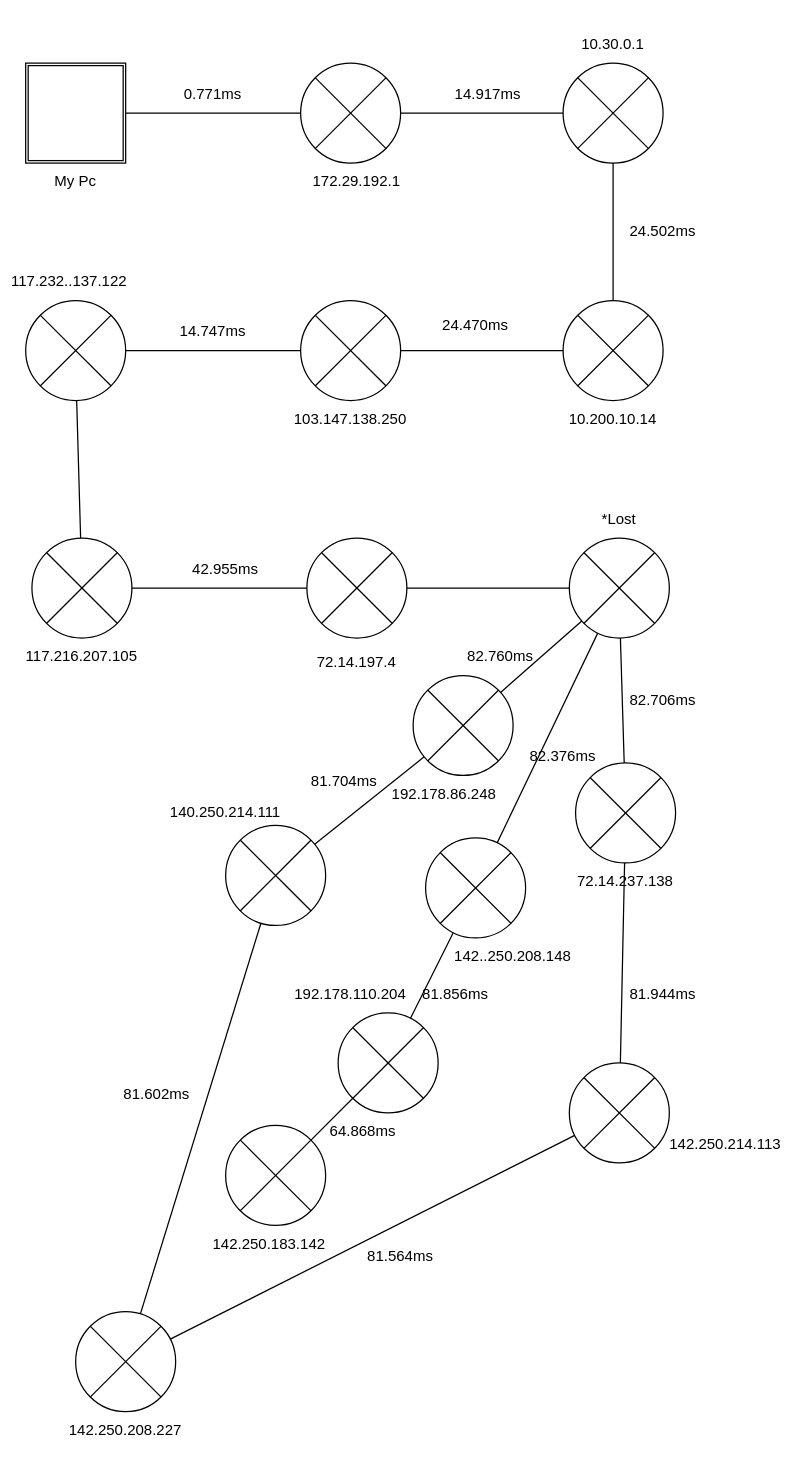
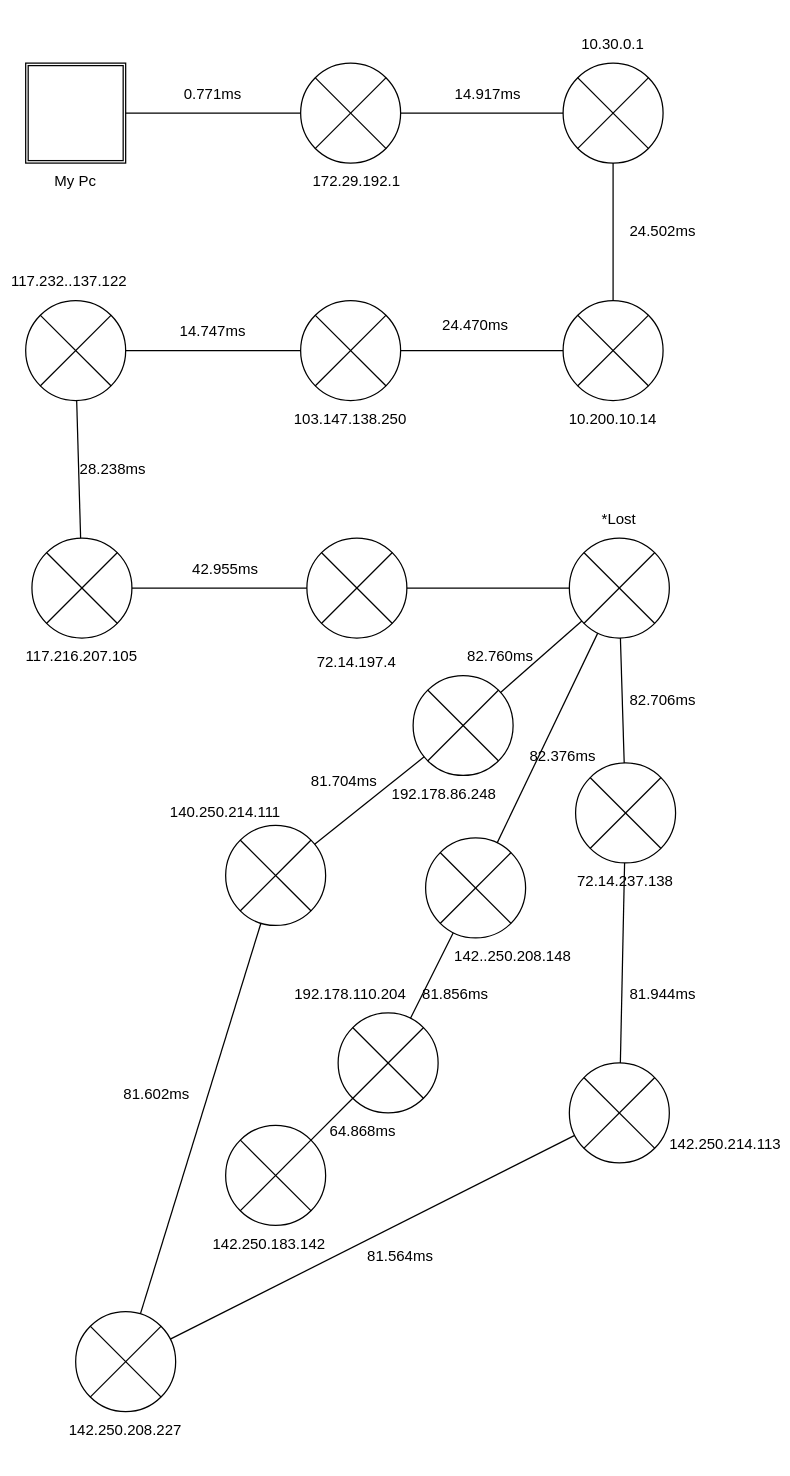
none -> (113, 469)
